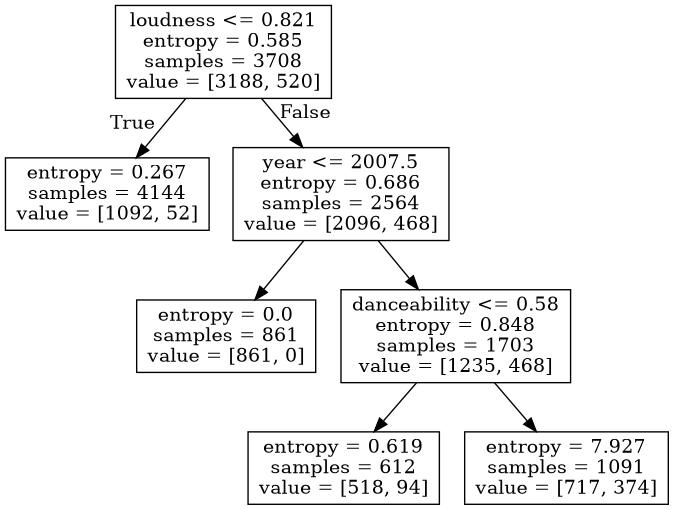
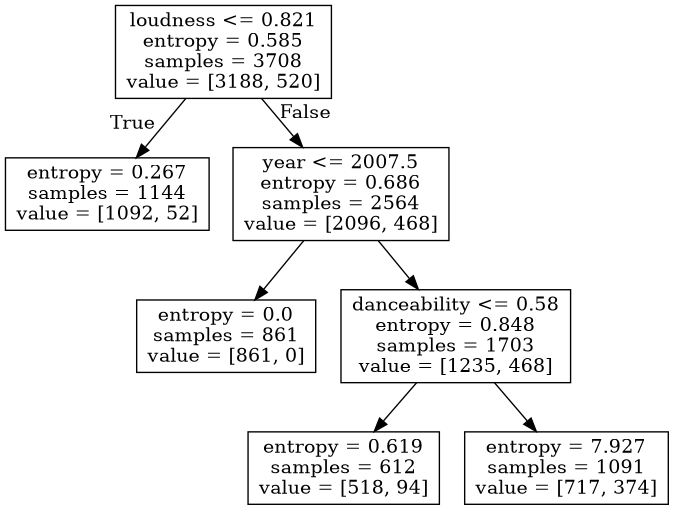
(107, 194) -> (107, 194)
